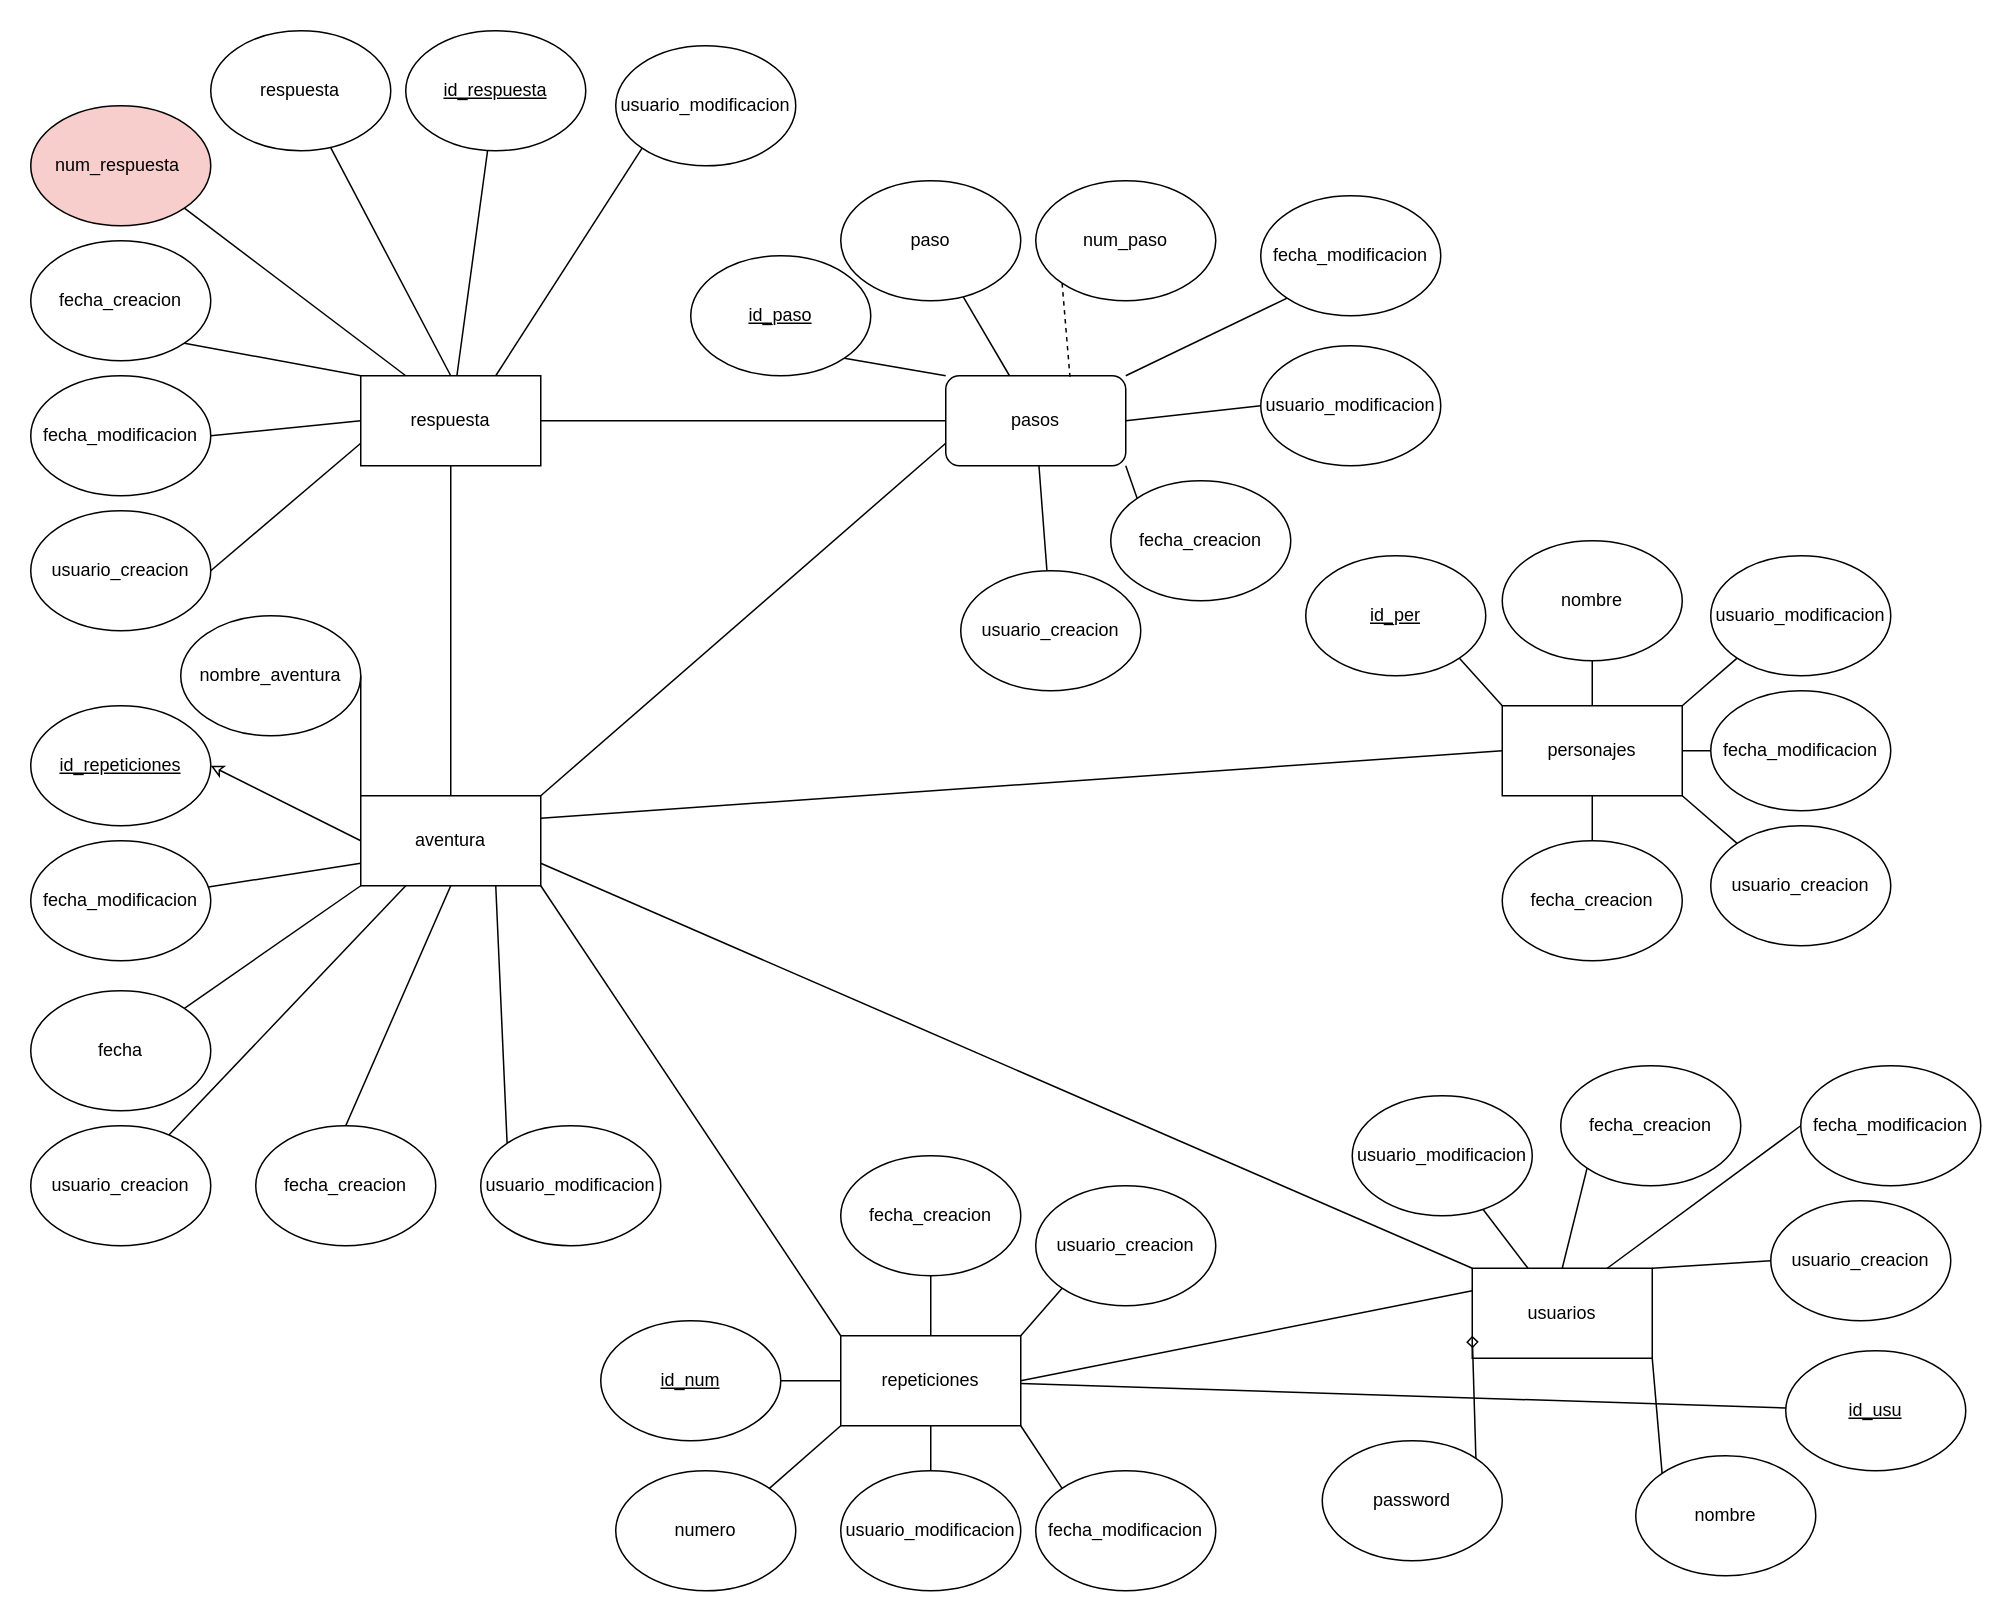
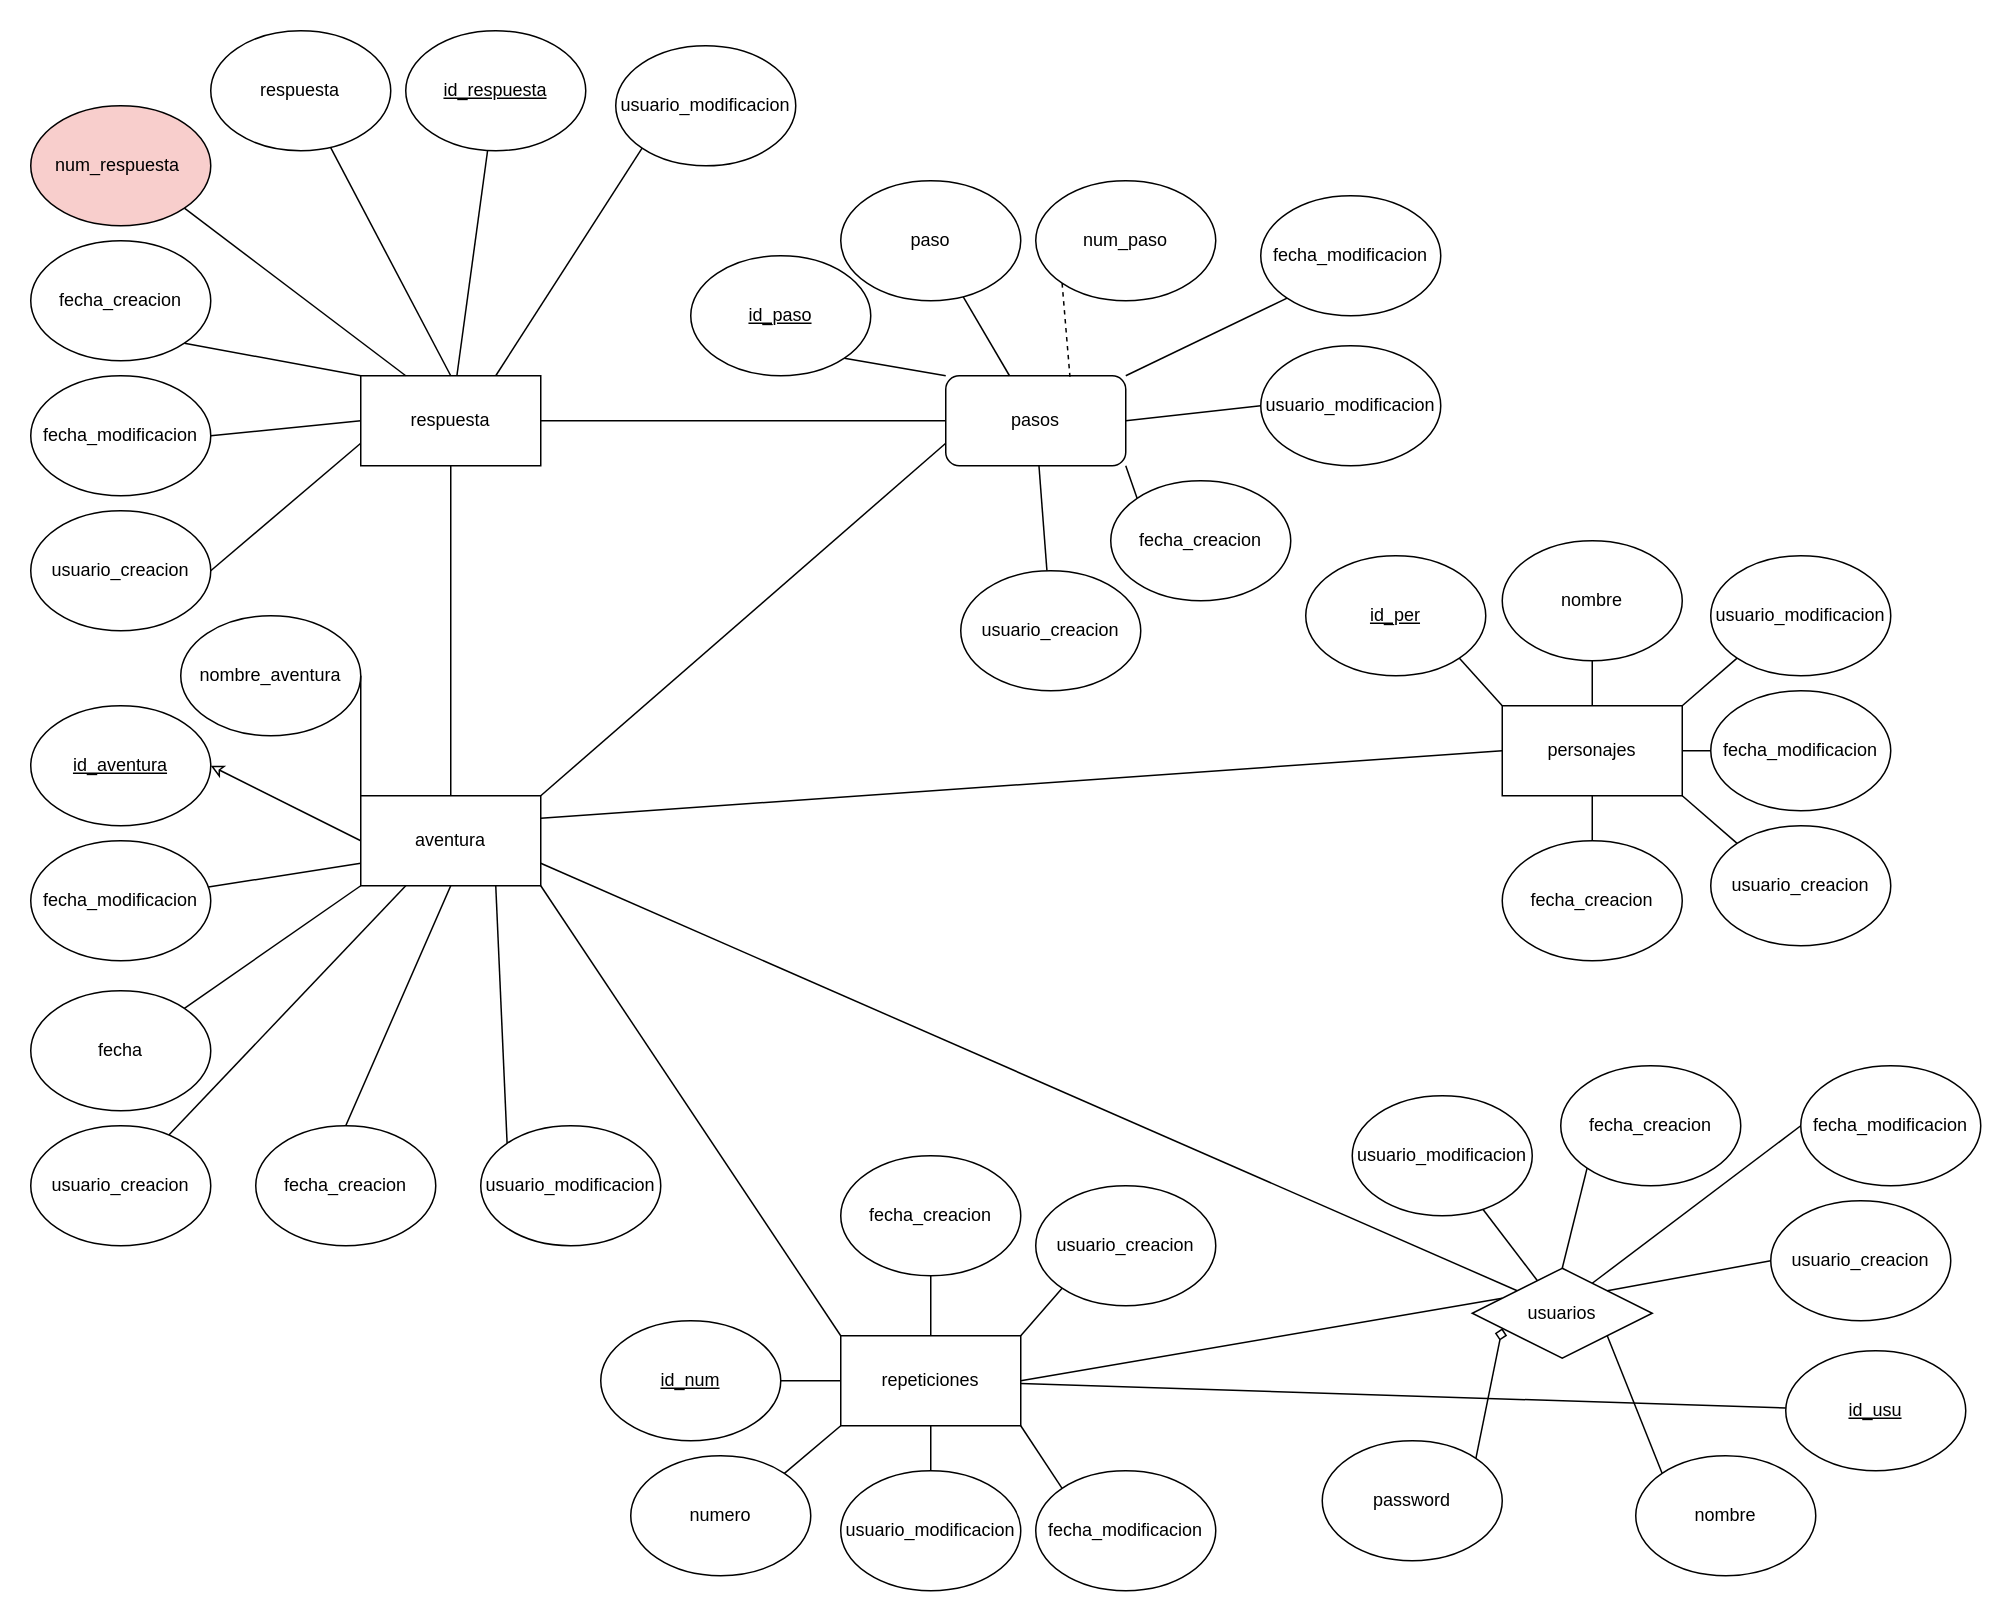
(121, 766) -> (121, 766)
(1562, 1313) -> (1562, 1313)
(706, 1531) -> (721, 1516)
